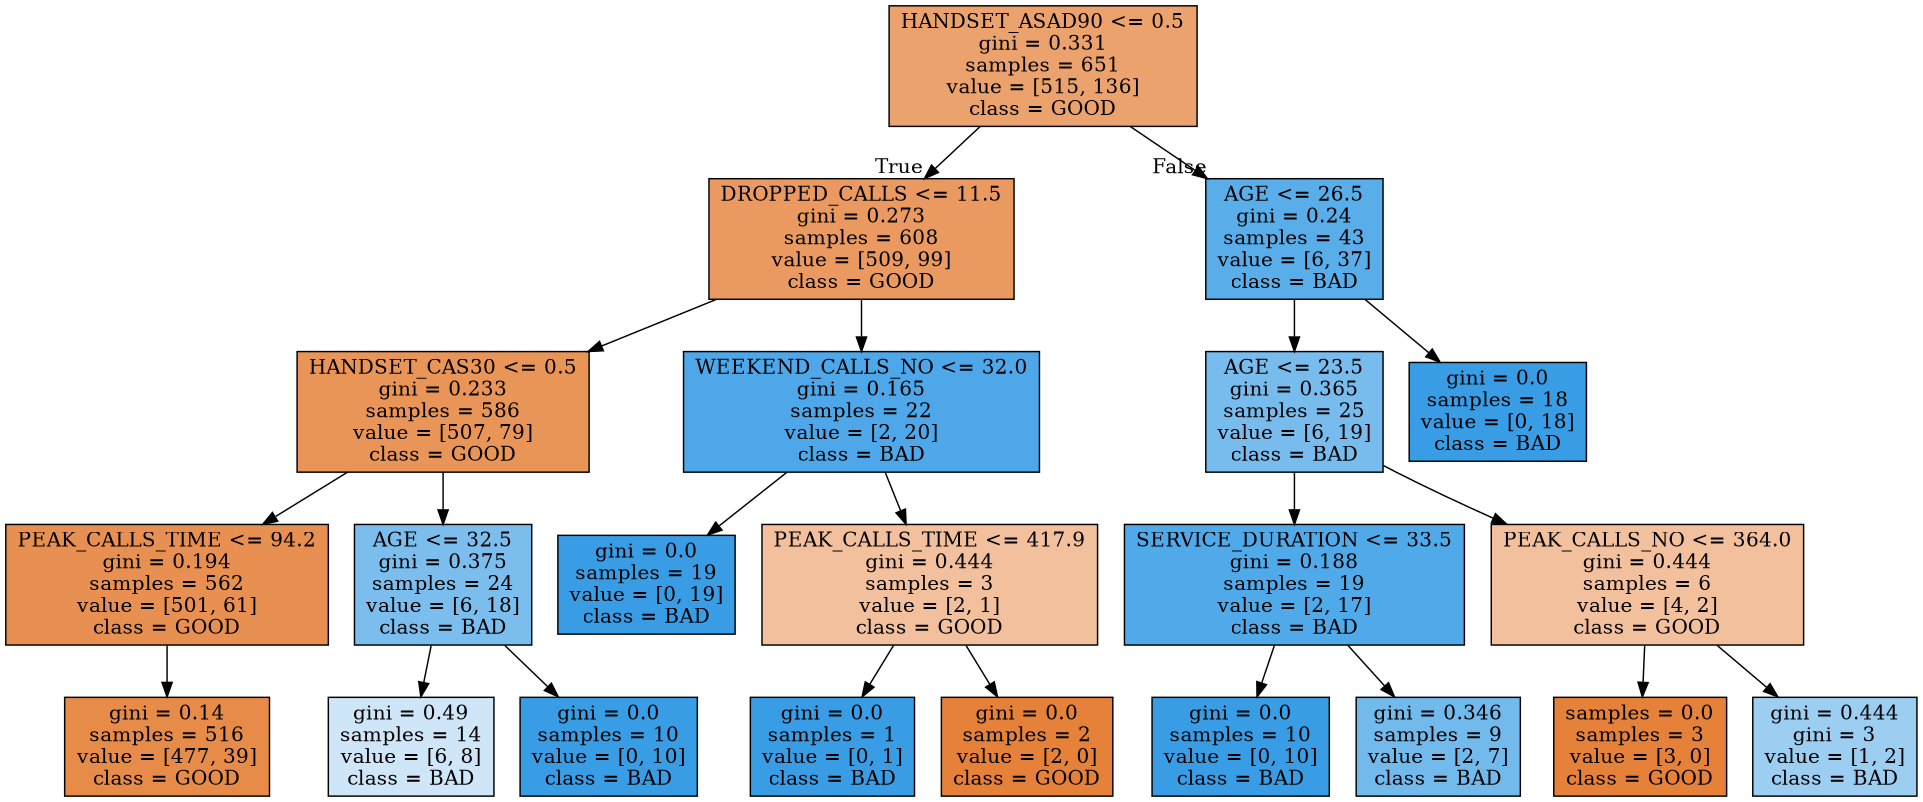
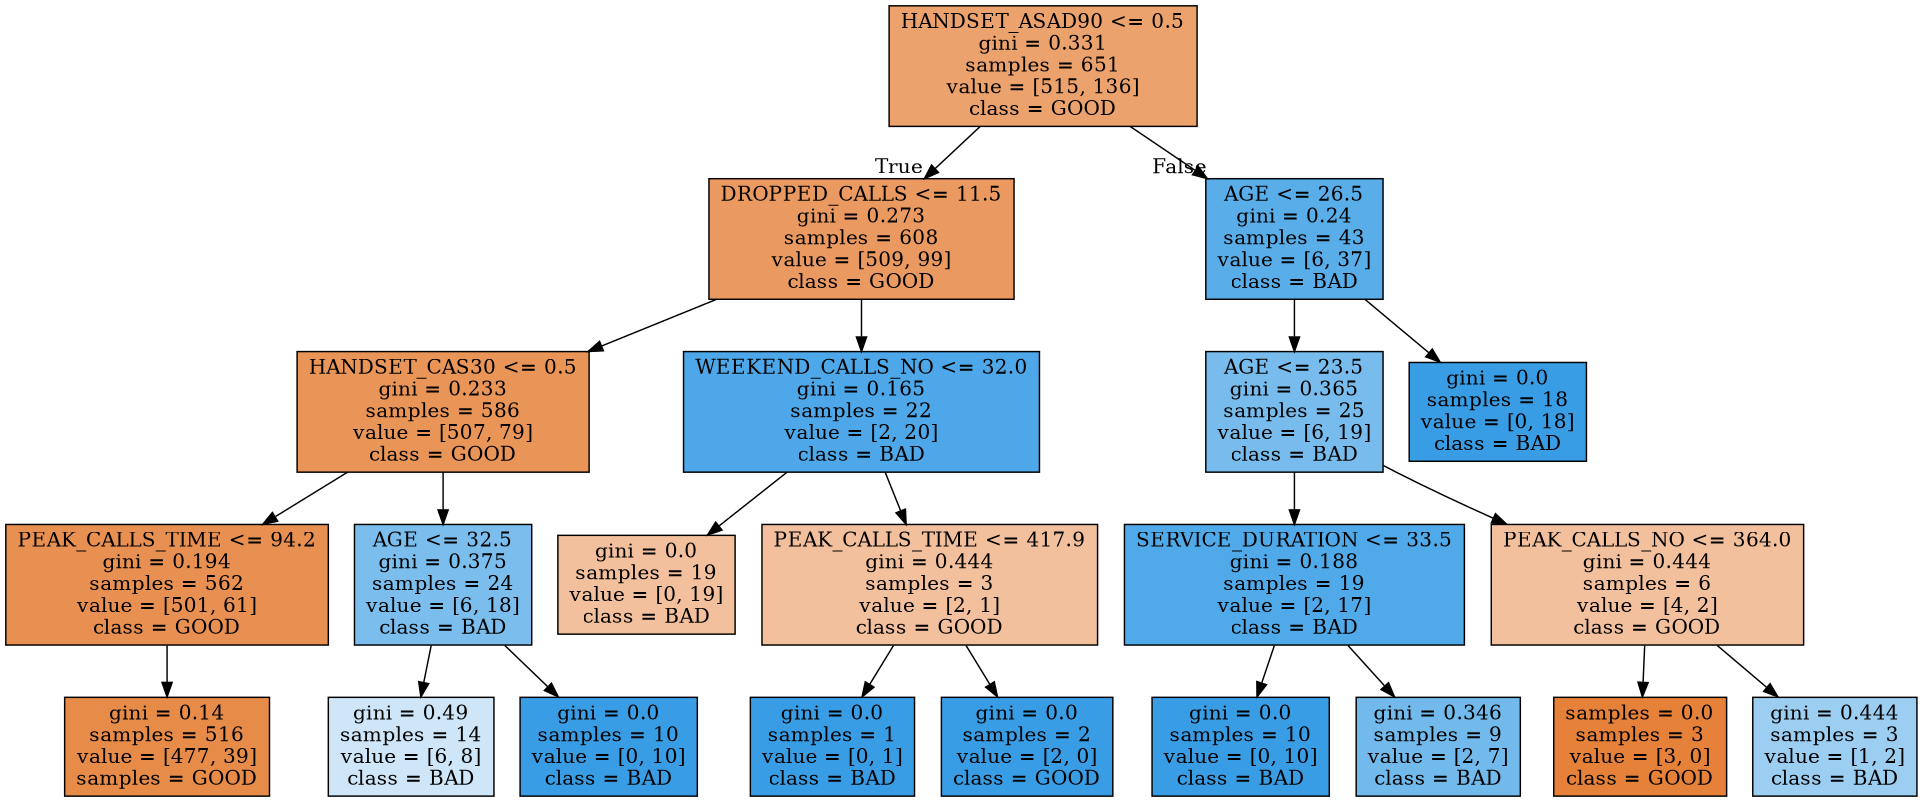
(646, 585) -> (646, 585)
(167, 747) -> (167, 747)
(1027, 747) -> (1027, 747)
(1835, 747) -> (1835, 747)
